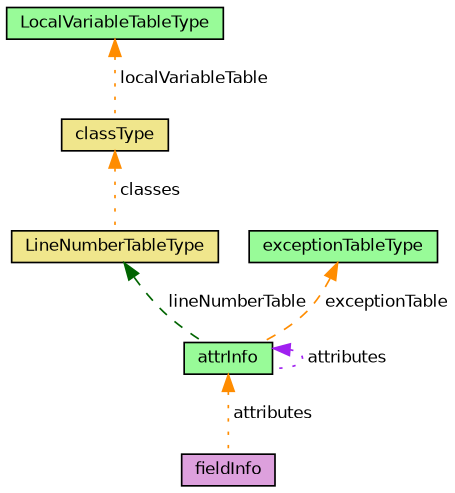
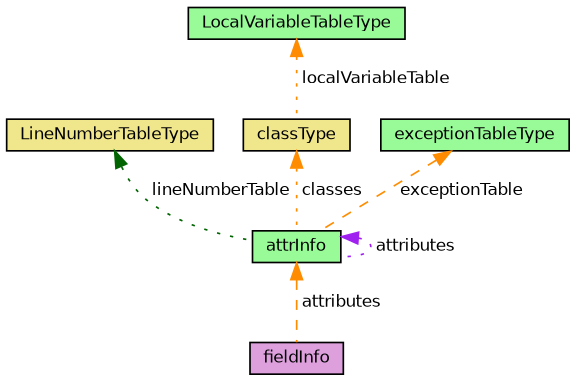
(115, 199) -> (297, 199)
(166, 314) -> (177, 219)
(228, 423) -> (297, 311)
